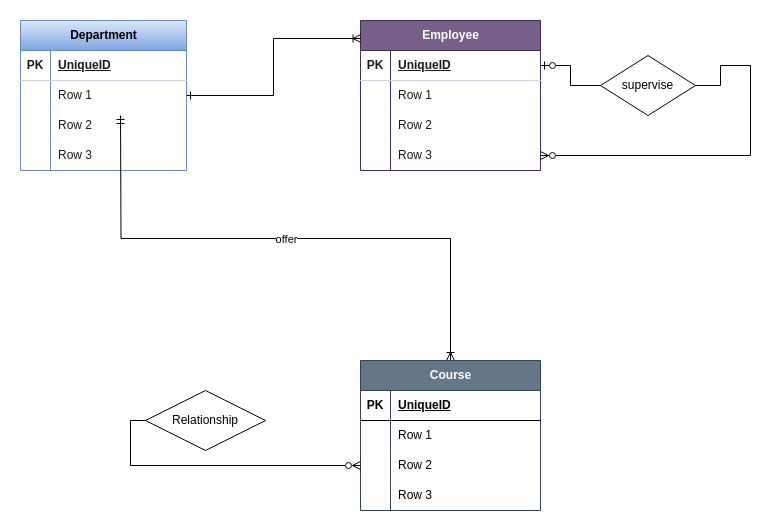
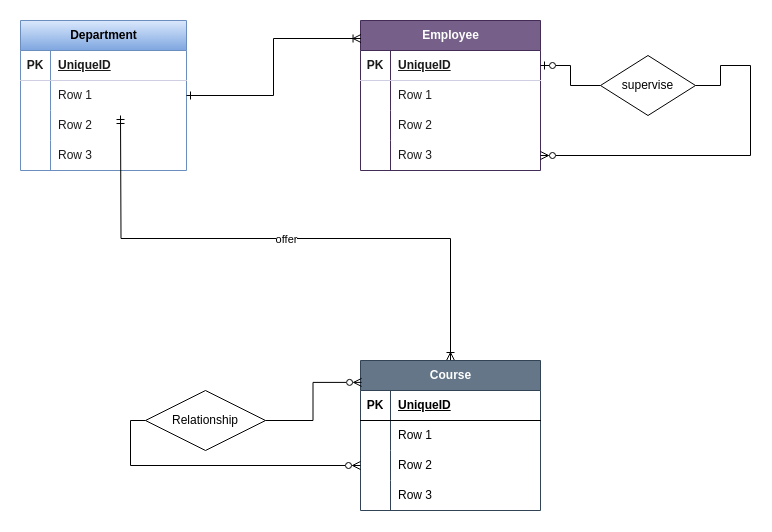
none -> (313, 408)
